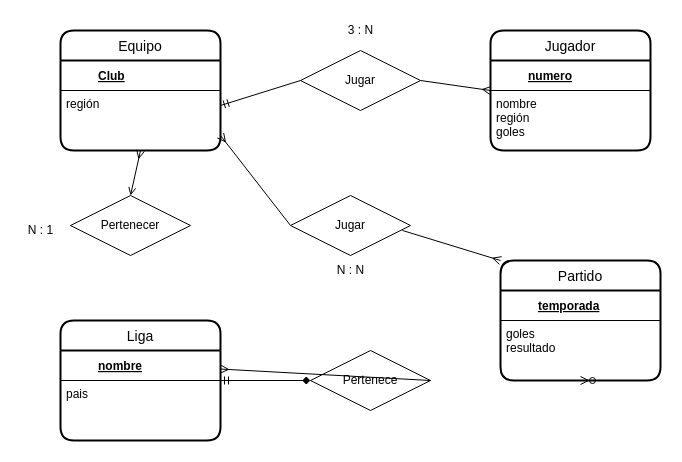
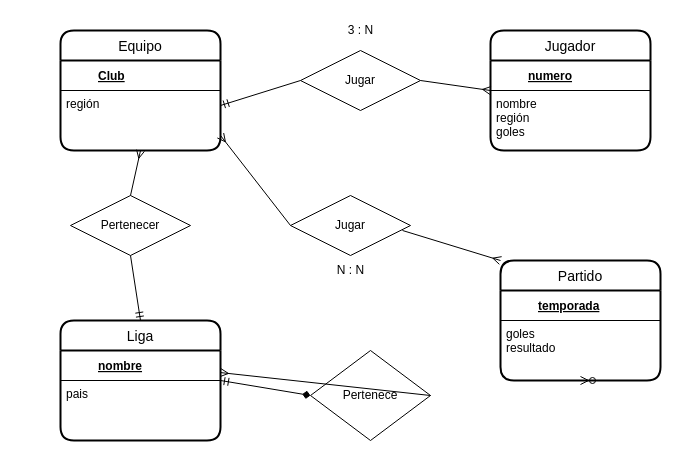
(132, 189) -> (132, 190)
(41, 231) -> none
none -> (136, 289)
(371, 381) -> (371, 396)
